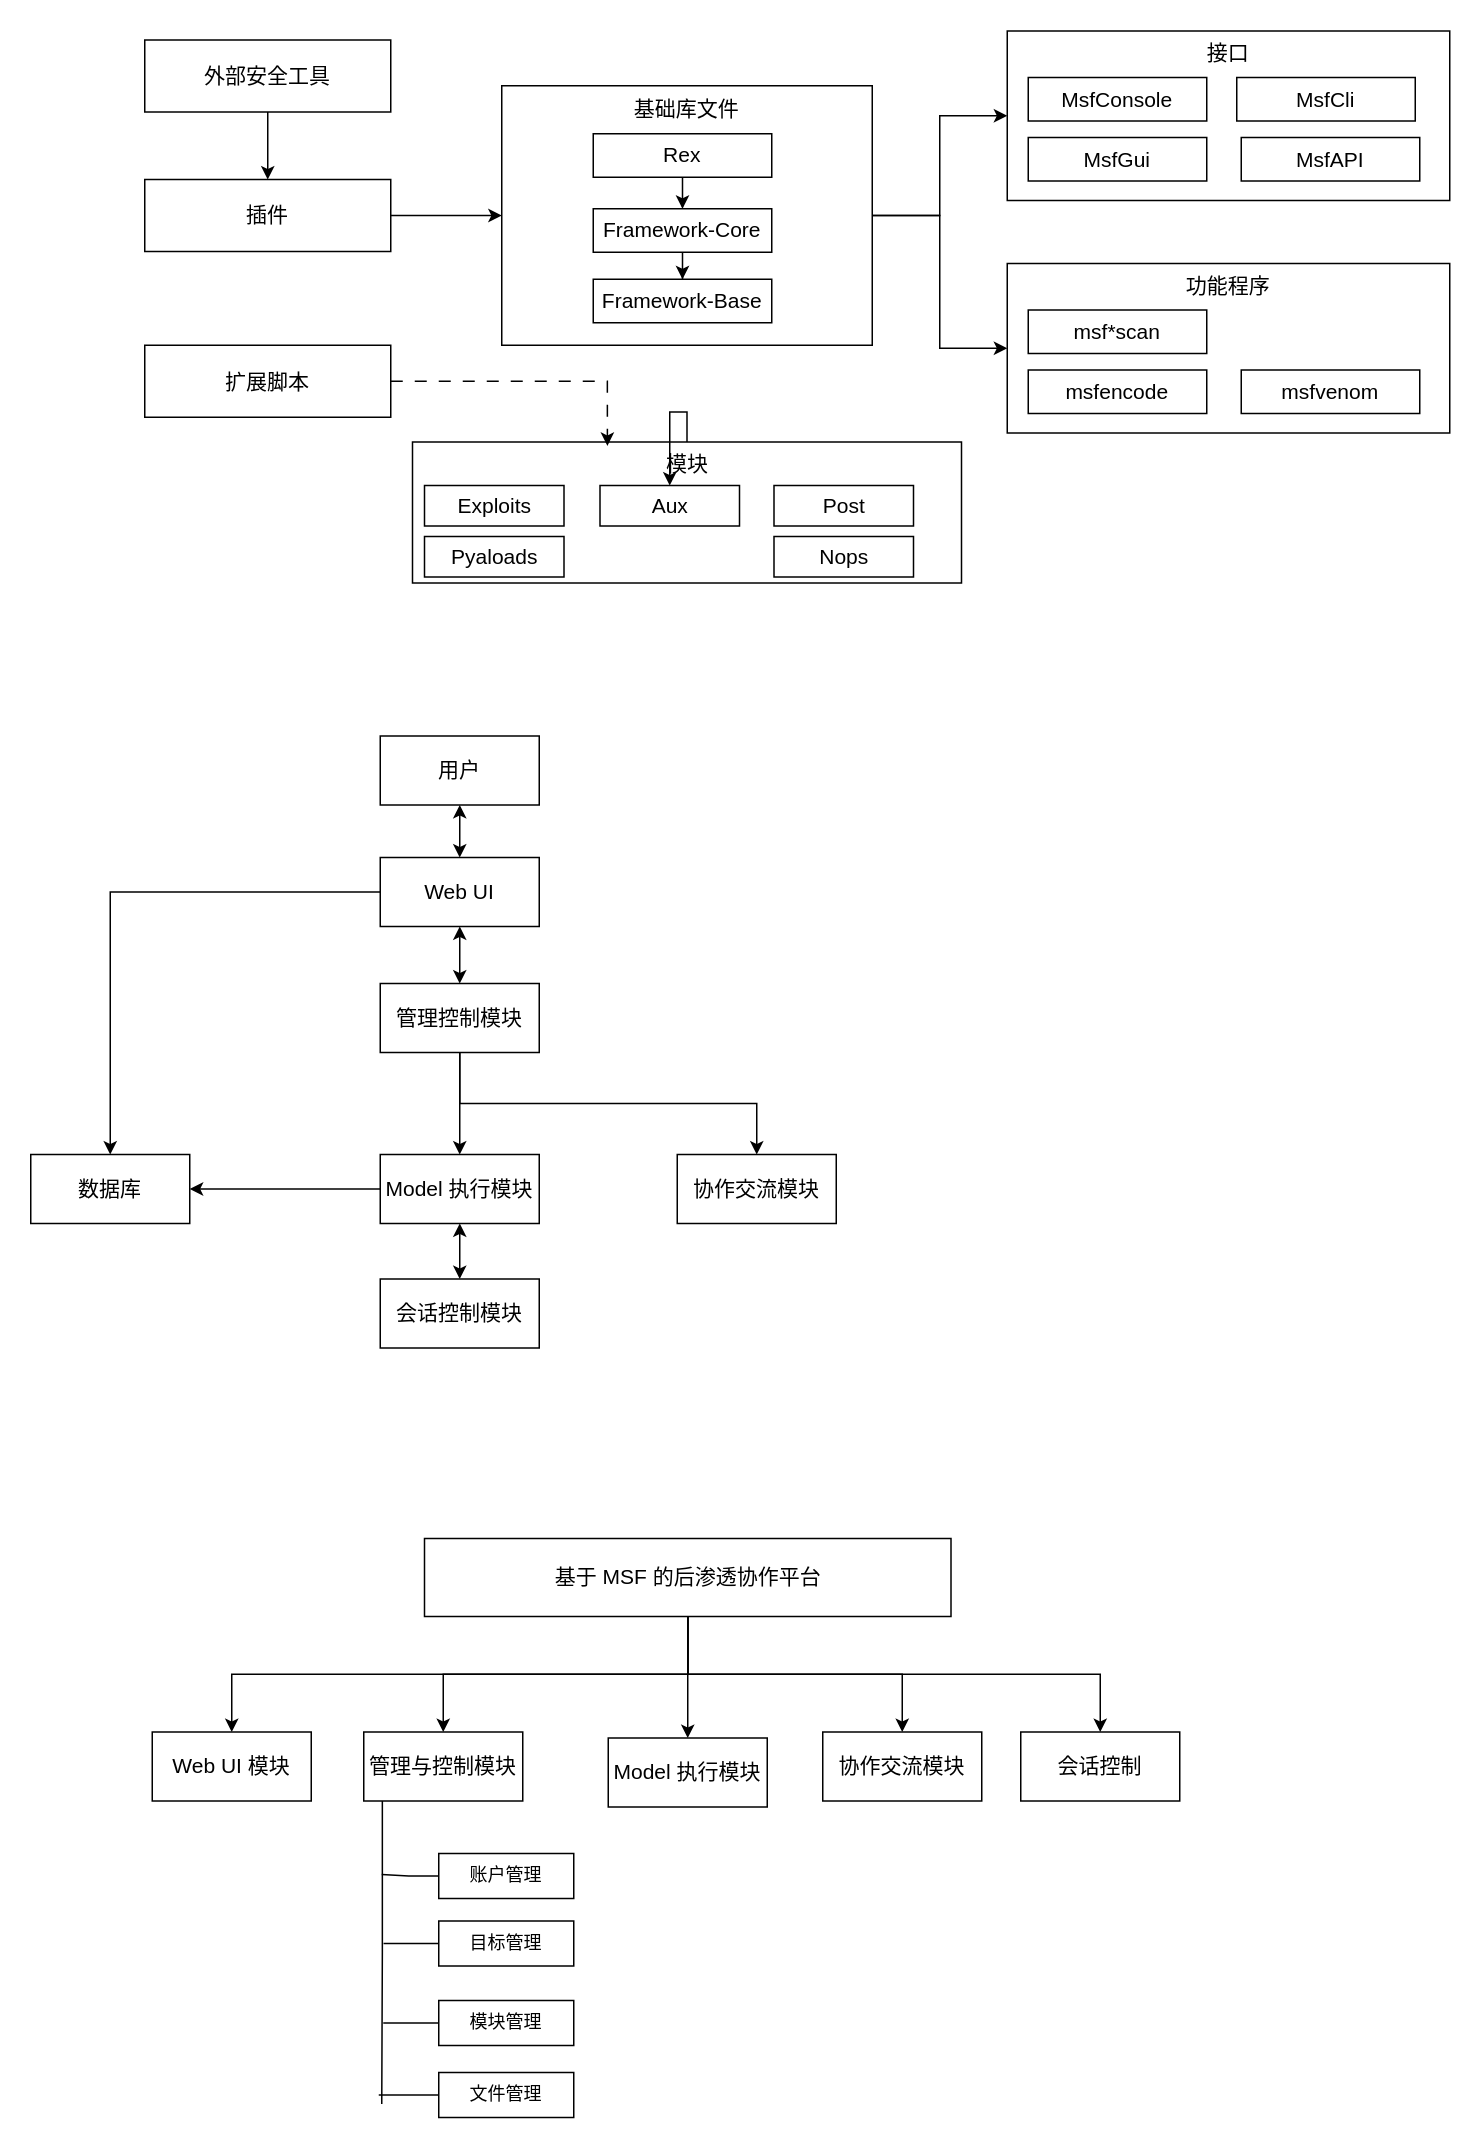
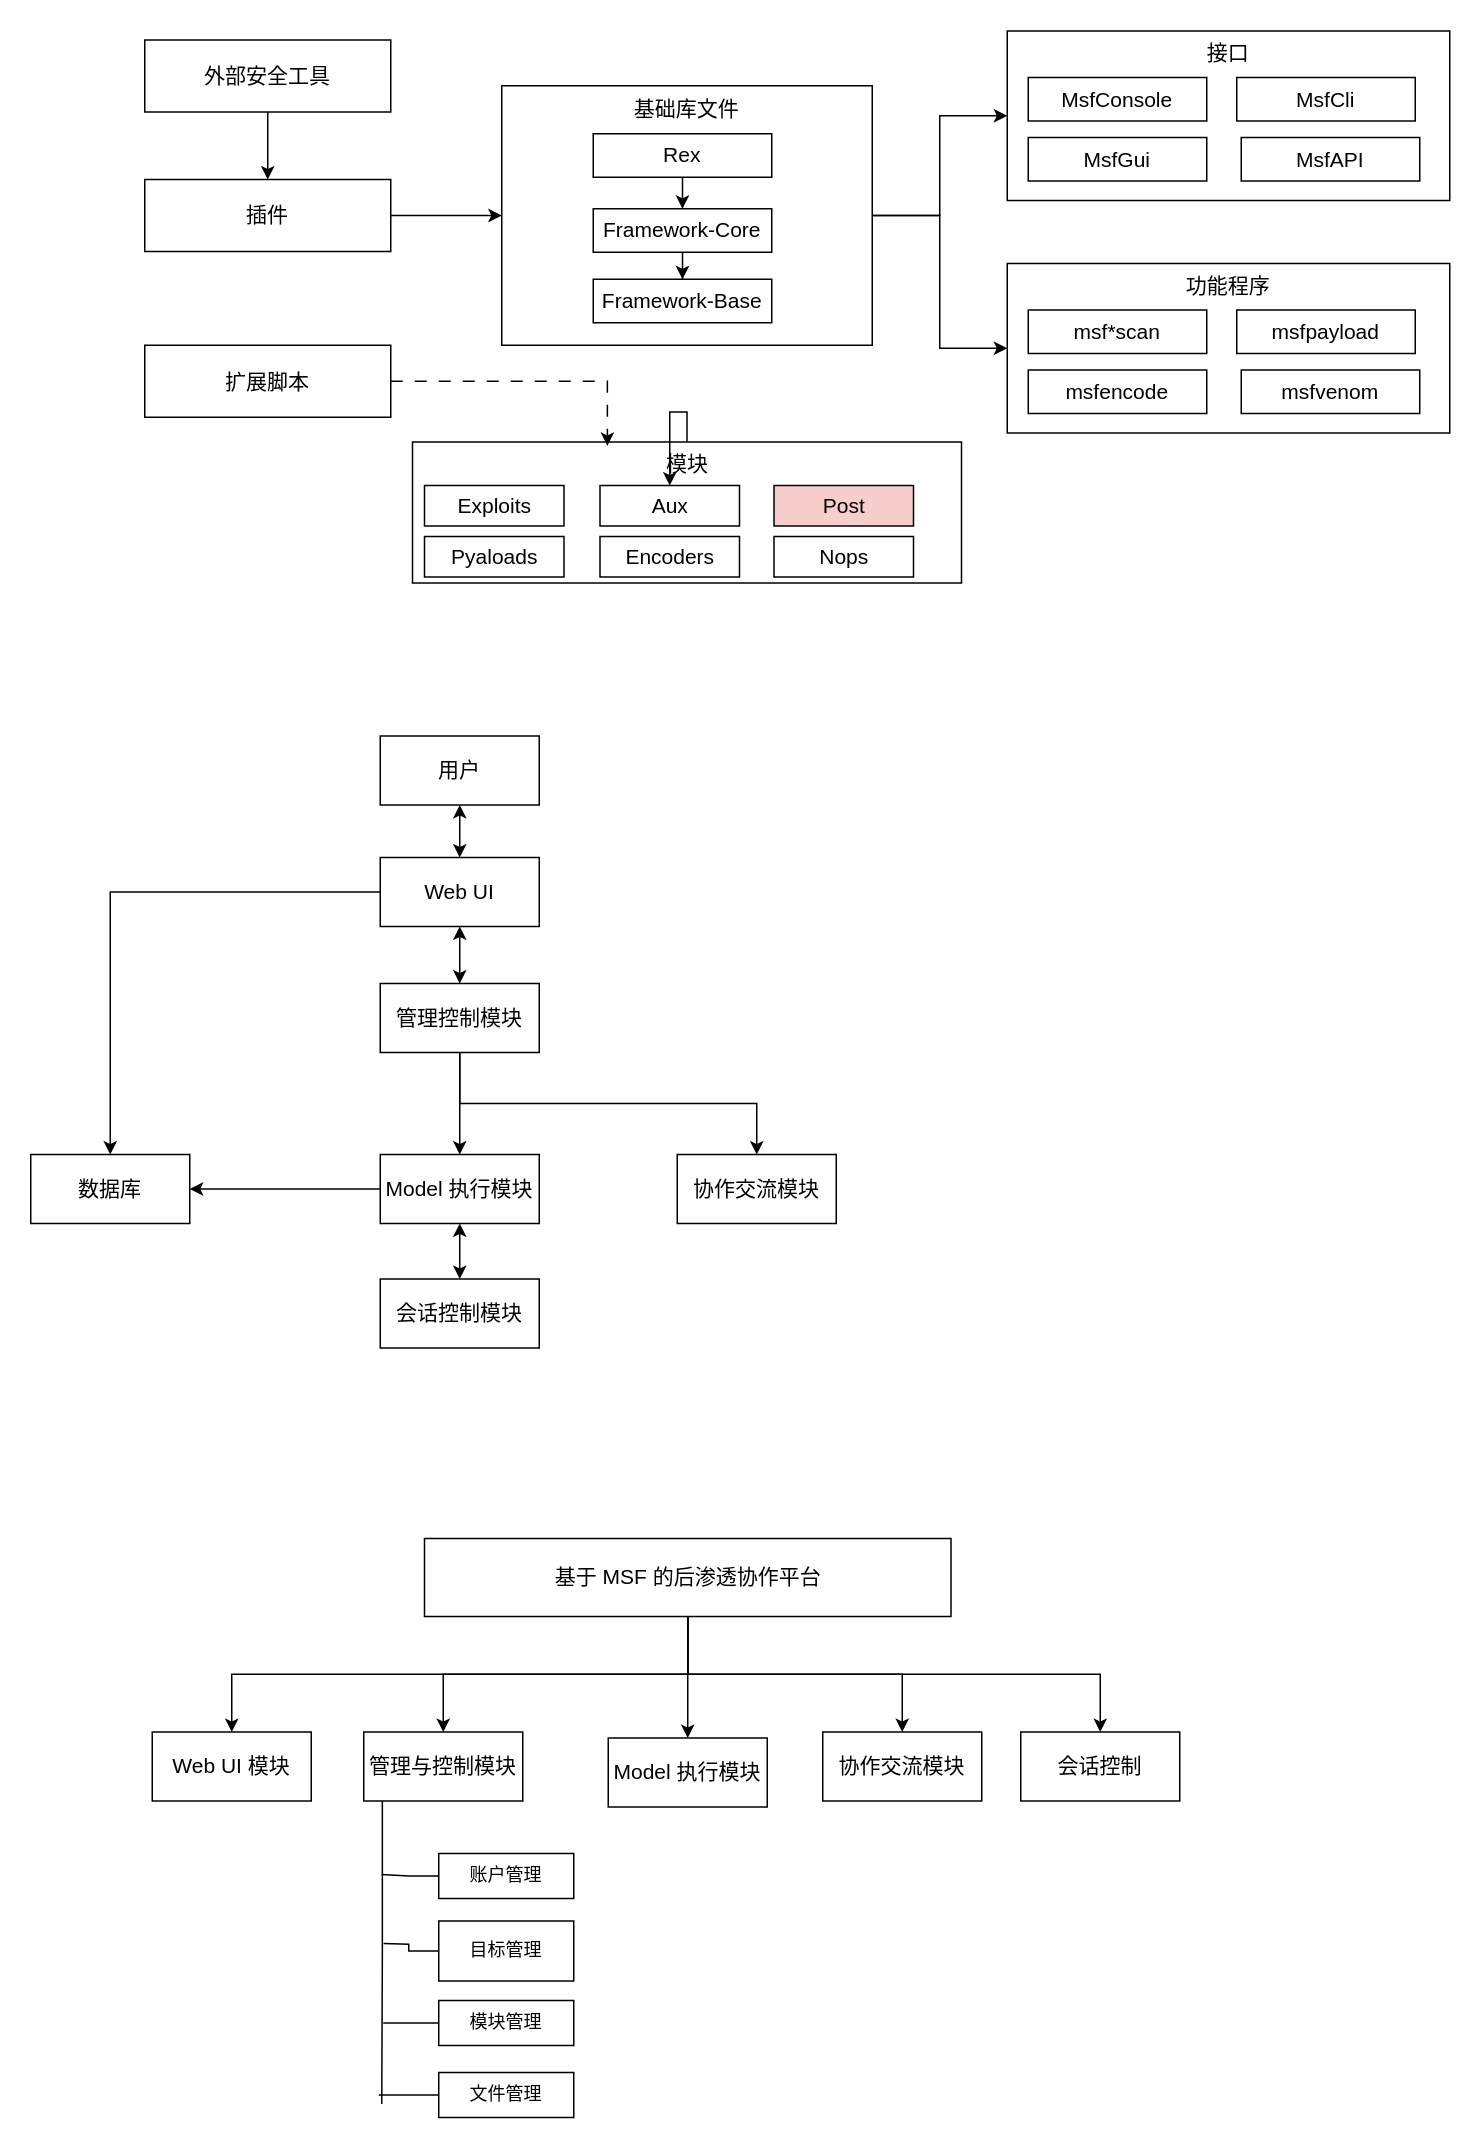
none -> (1326, 332)
(844, 506) -> (844, 506)
none -> (670, 557)
(506, 1943) -> (506, 1951)
